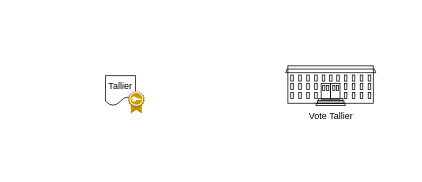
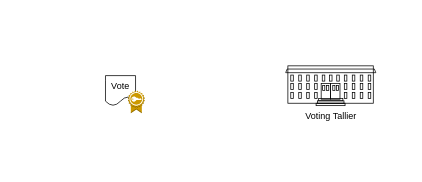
(120, 86) -> (120, 86)
(331, 116) -> (331, 116)
